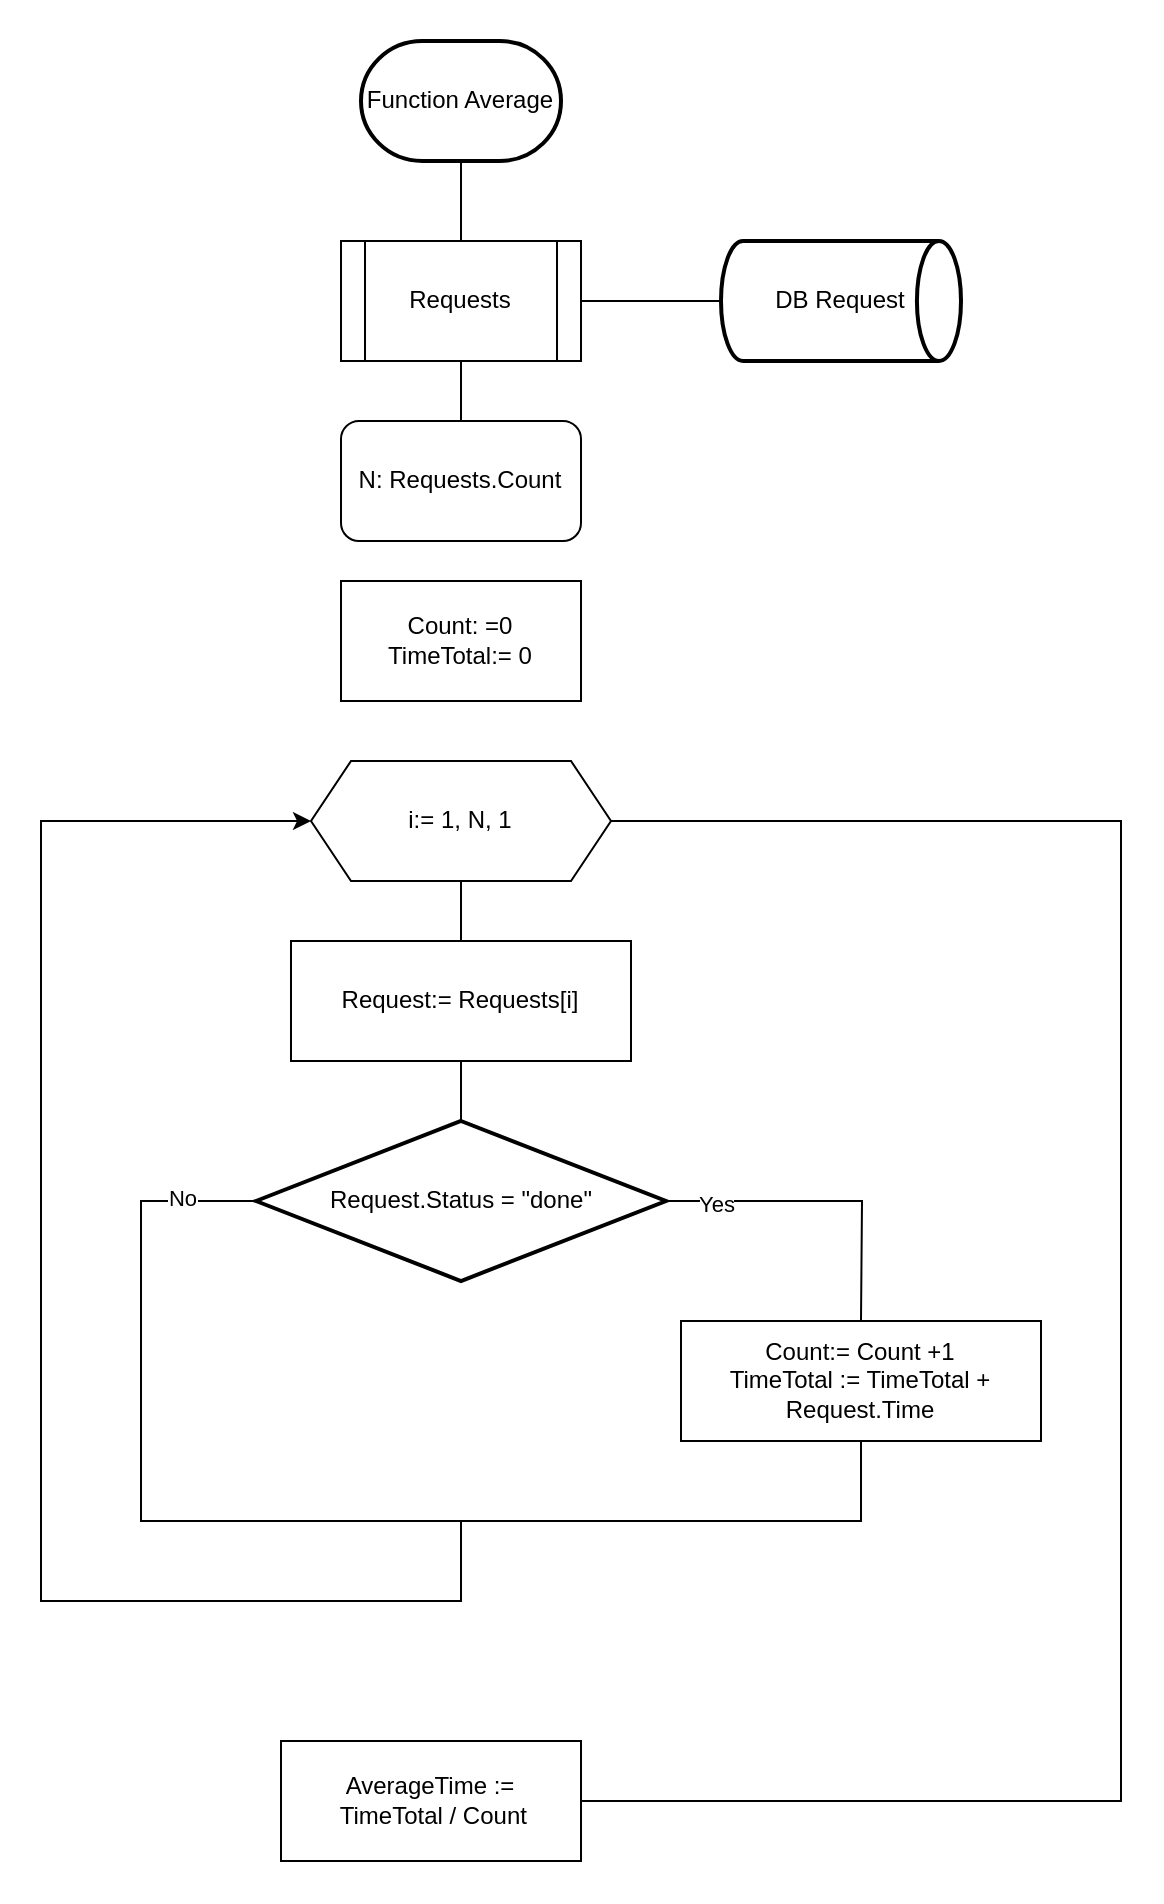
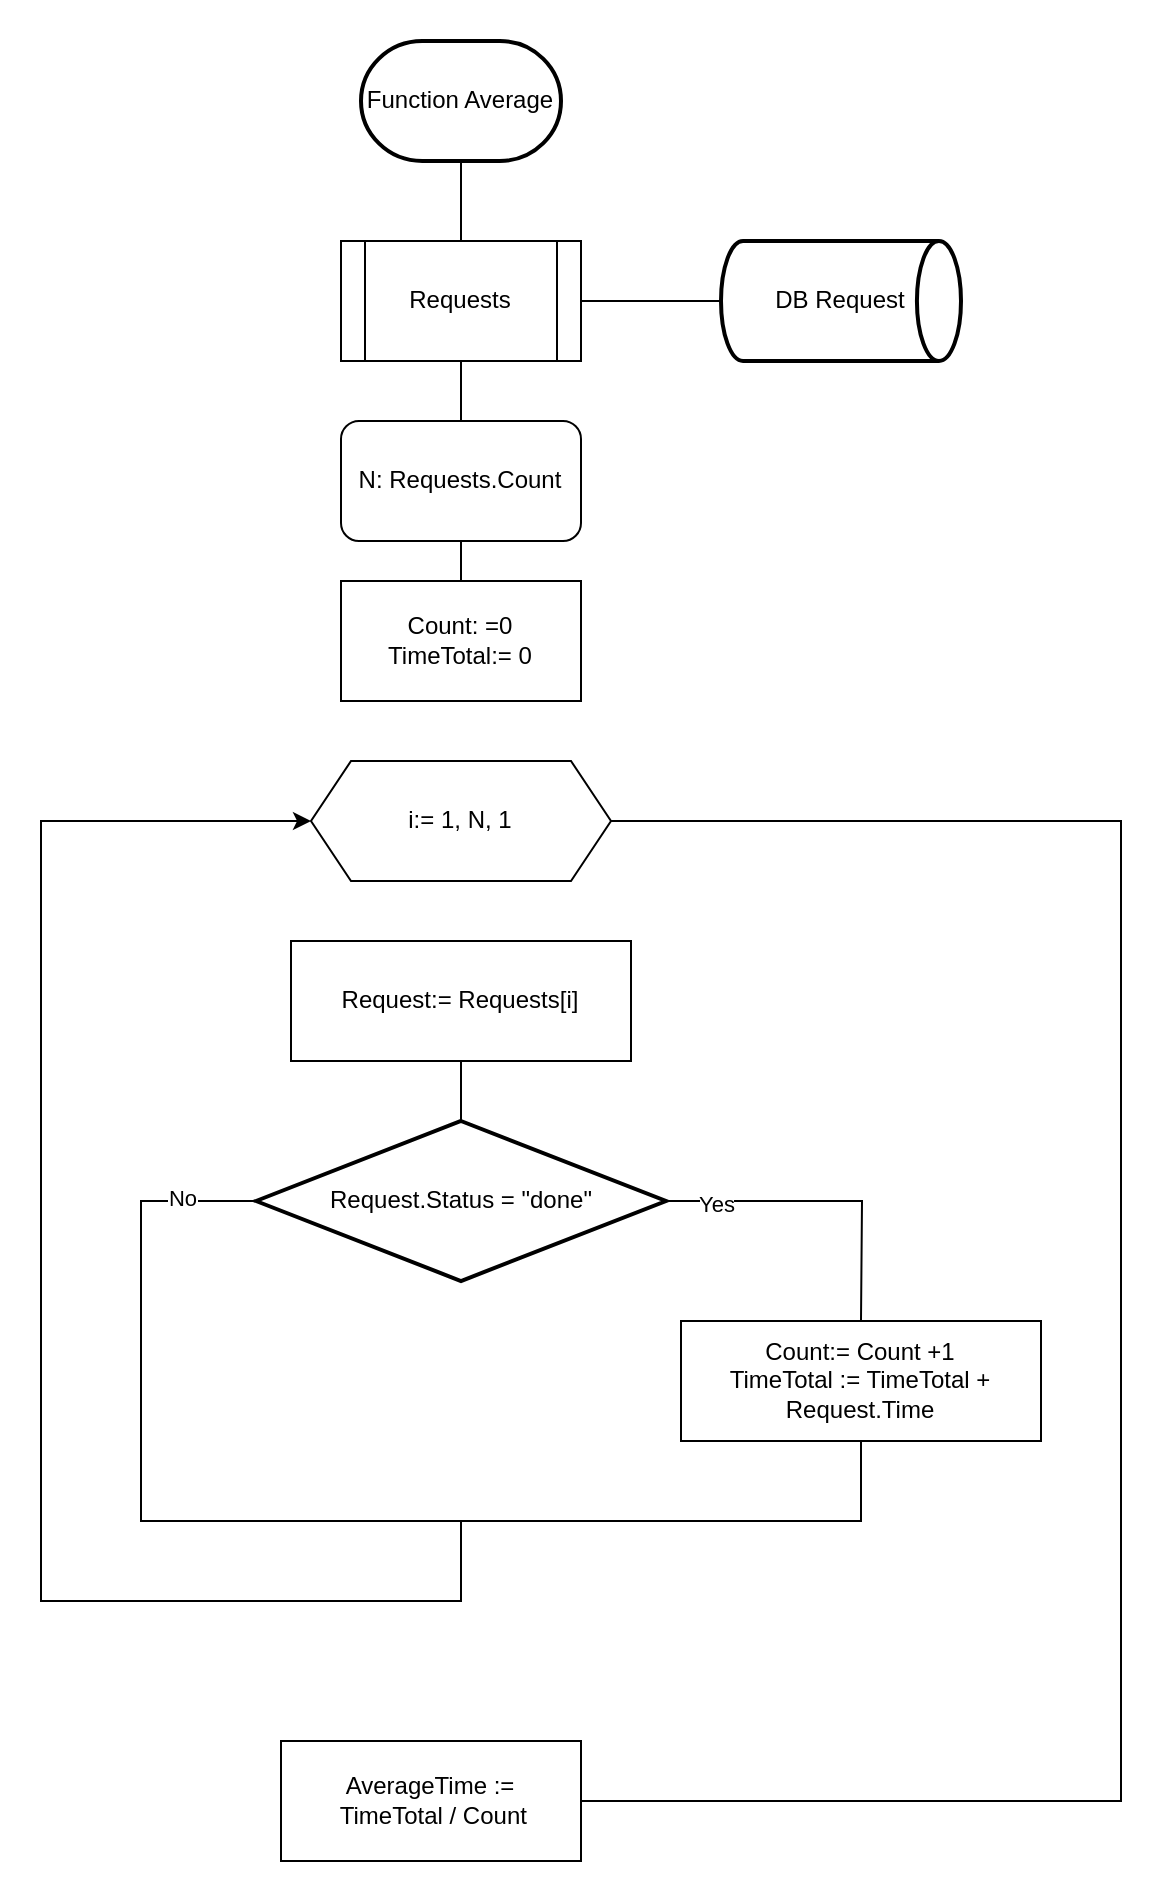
none -> (461, 561)
(461, 911) -> none
